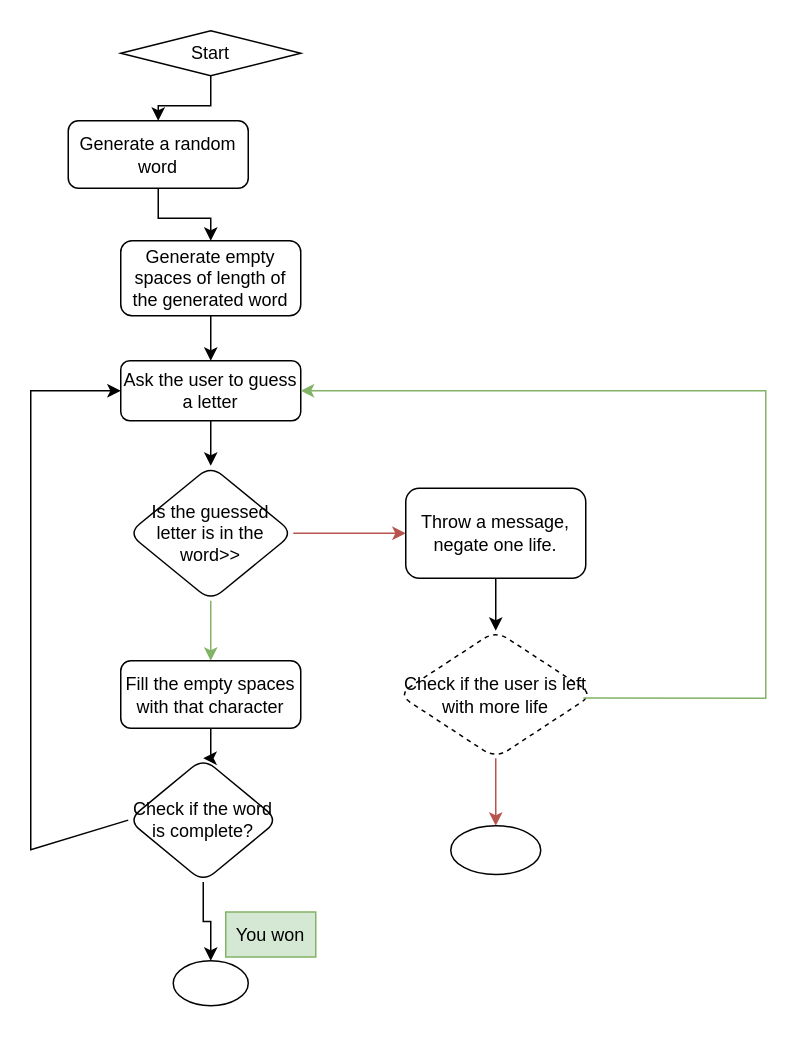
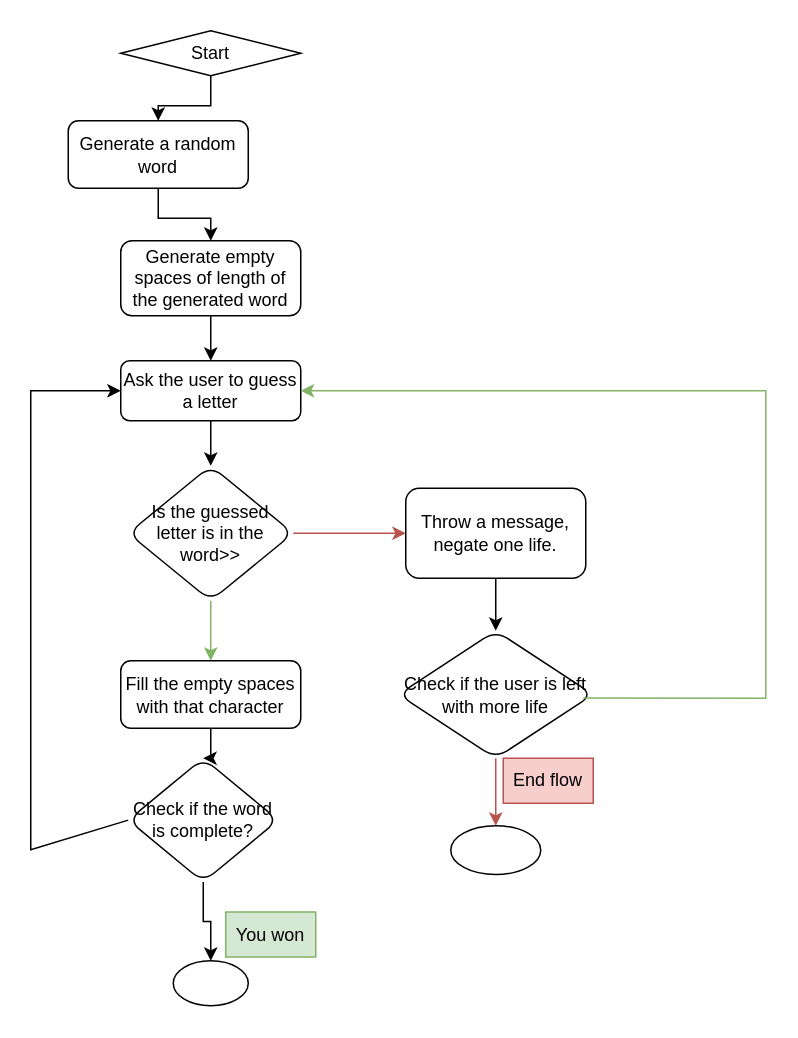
(496, 695) -> (496, 695)
none -> (548, 781)
